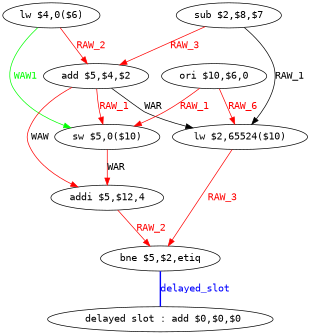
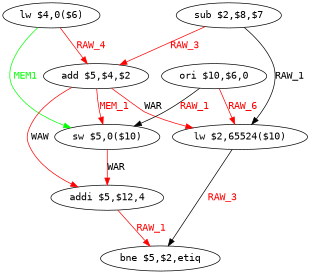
(91, 46) -> (91, 46)
(26, 76) -> (26, 76)
(114, 107) -> (114, 107)
(171, 108) -> (171, 108)
(146, 113) -> (146, 113)
(202, 195) -> (202, 195)
(151, 228) -> (151, 228)
(160, 319) -> none
